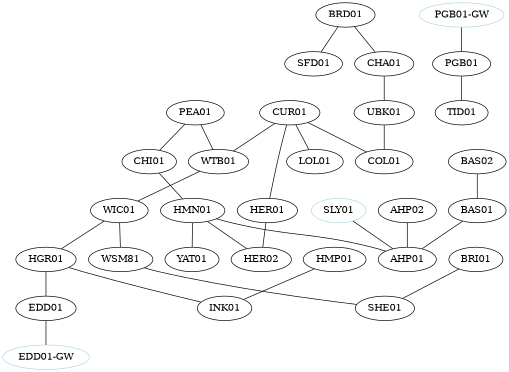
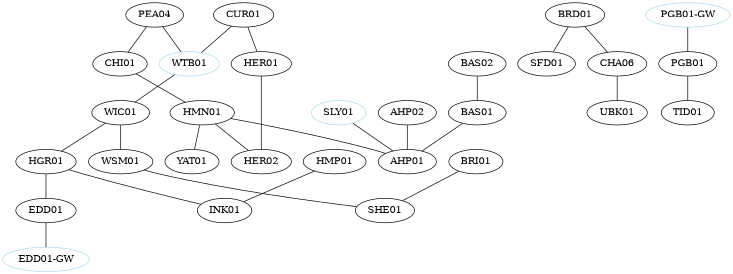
(384, 64) -> (617, 64)
(195, 113) -> (155, 15)
(218, 162) -> (189, 64)
(315, 162) -> none
(384, 162) -> none
(121, 259) -> (121, 162)
